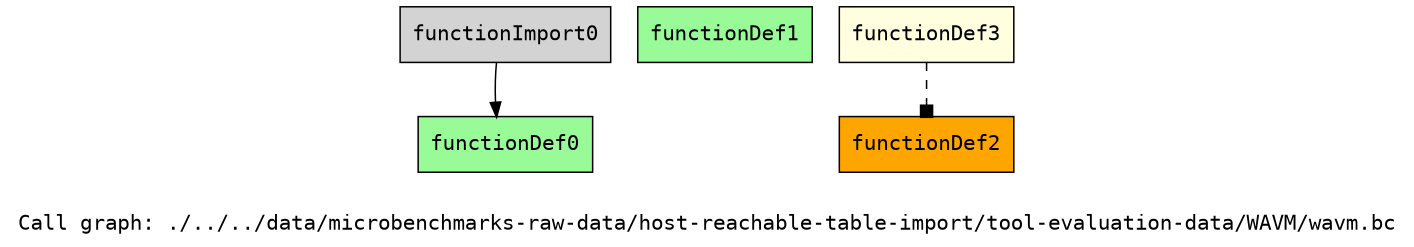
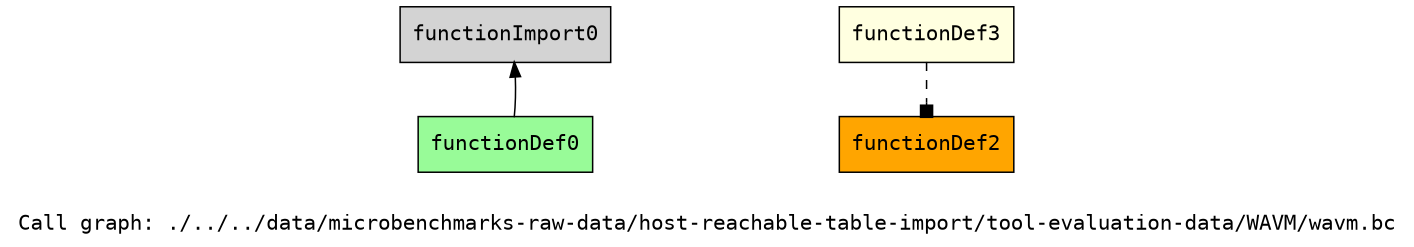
(725, 35) -> none
(495, 82) -> (515, 97)
